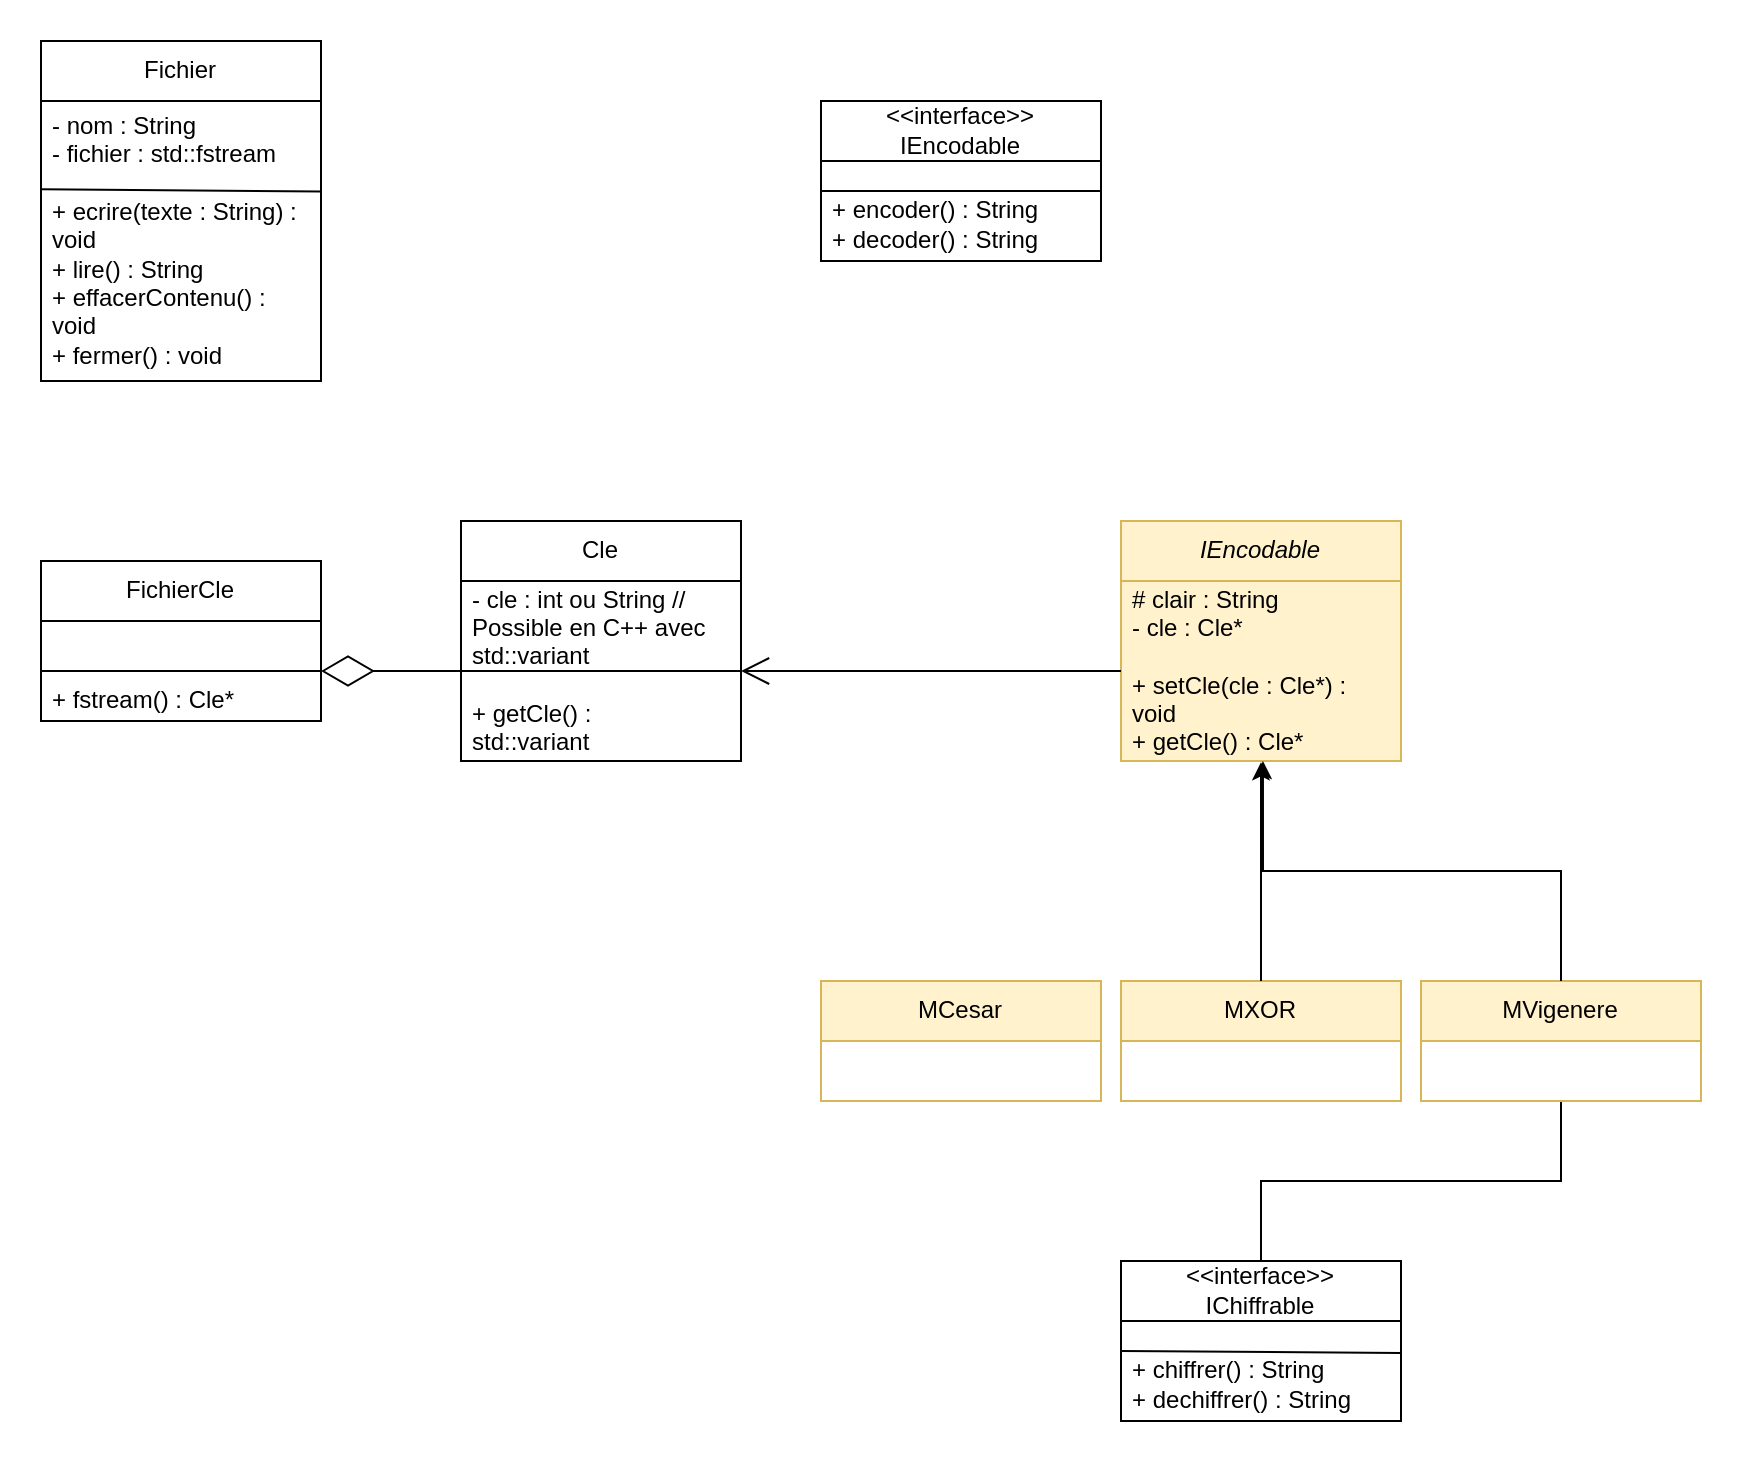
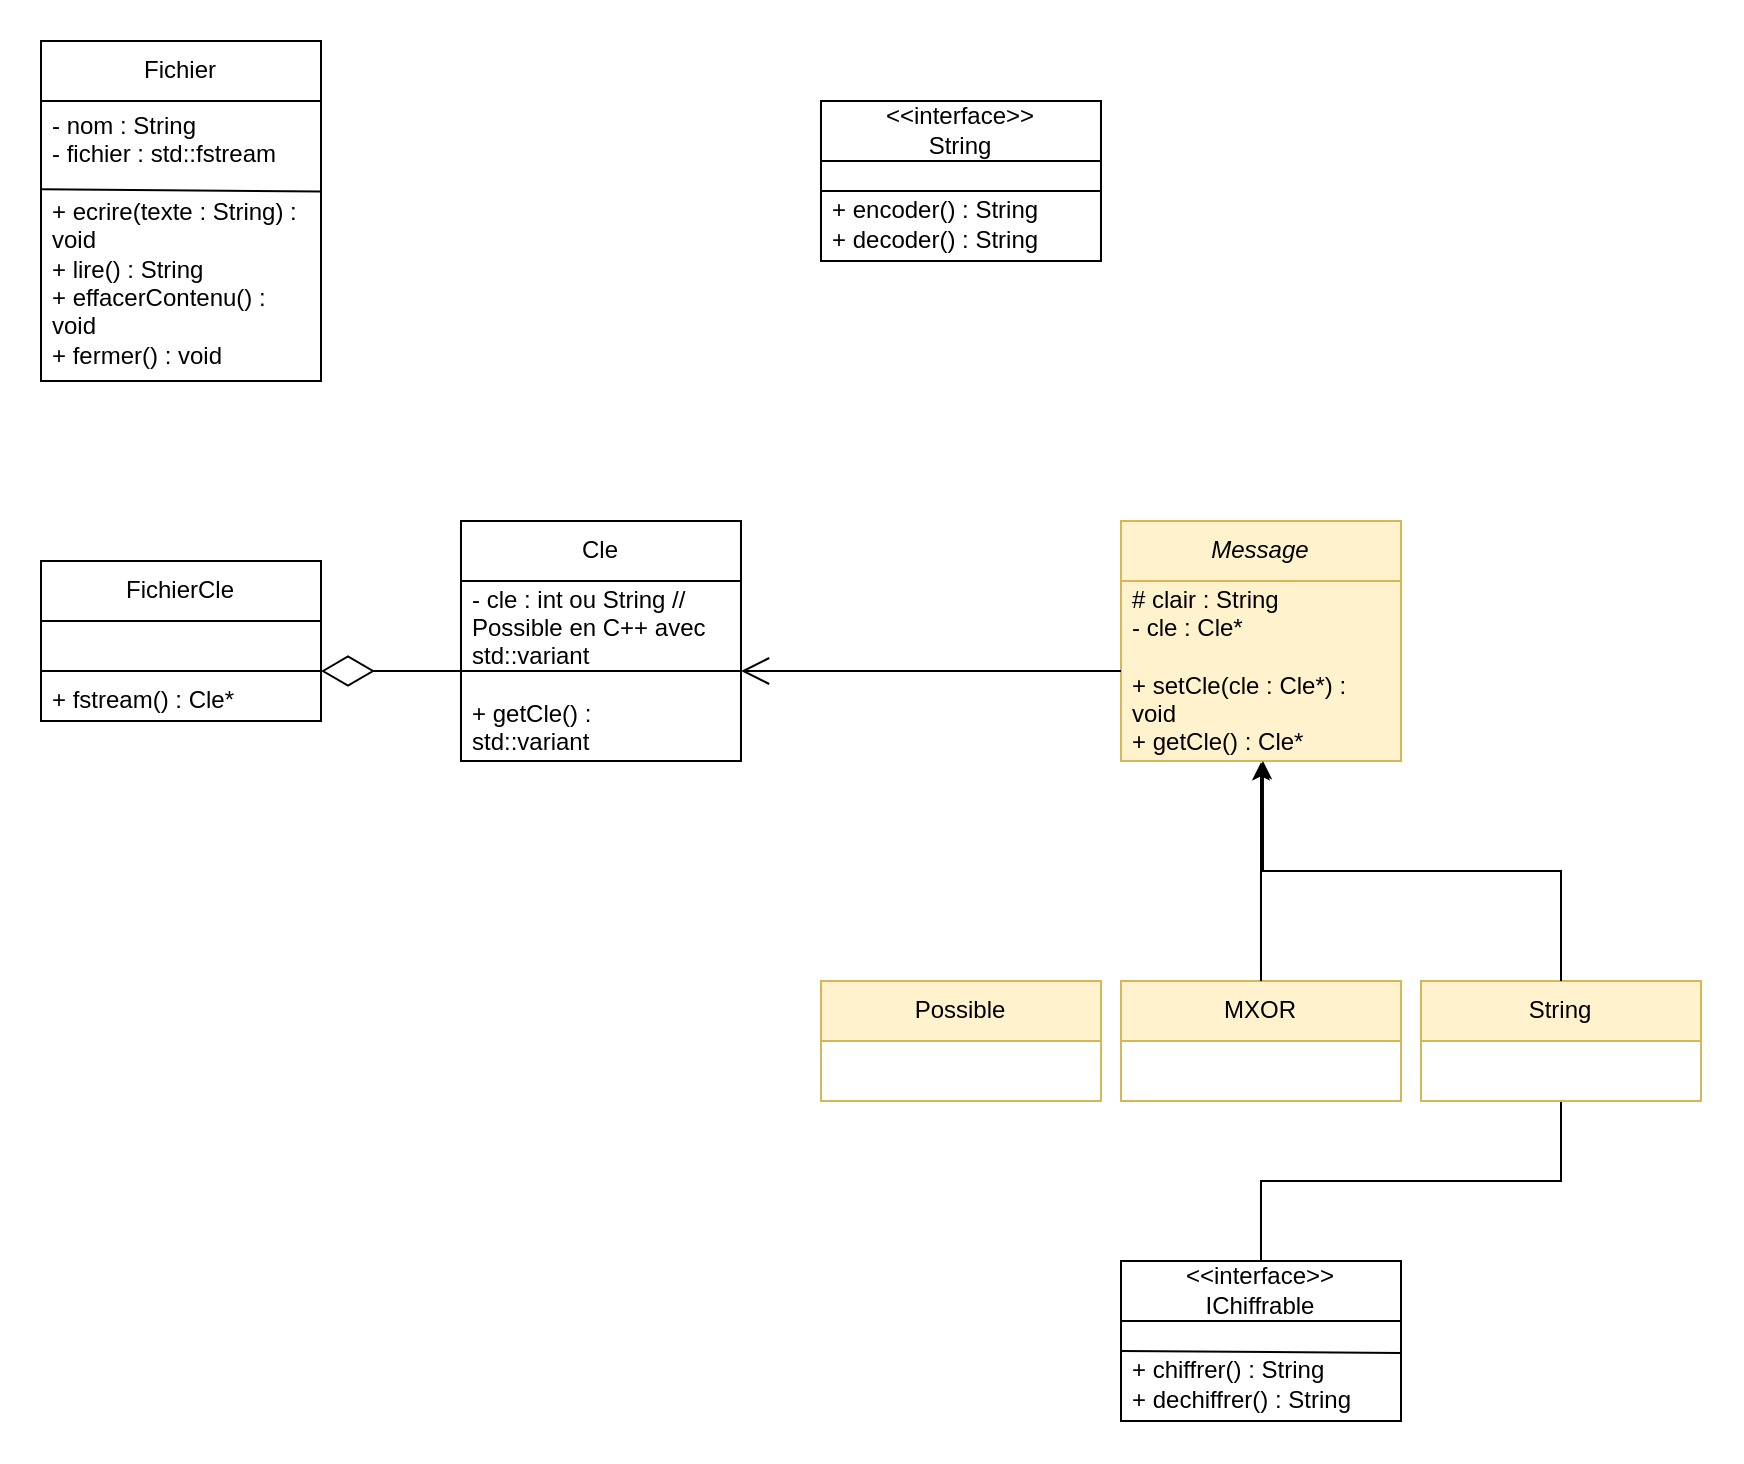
(961, 131) -> (961, 131)
(1261, 551) -> (1261, 551)
(961, 1011) -> (961, 1011)
(1561, 1011) -> (1561, 1011)
